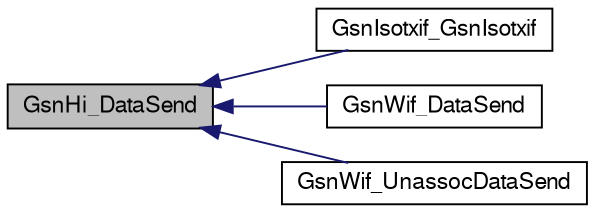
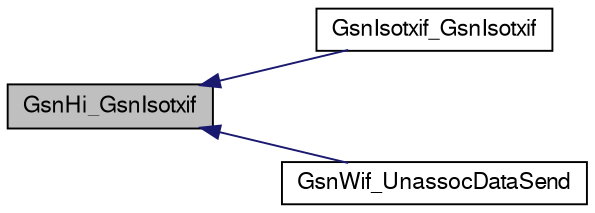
(110, 106) -> (110, 106)
(434, 106) -> none
